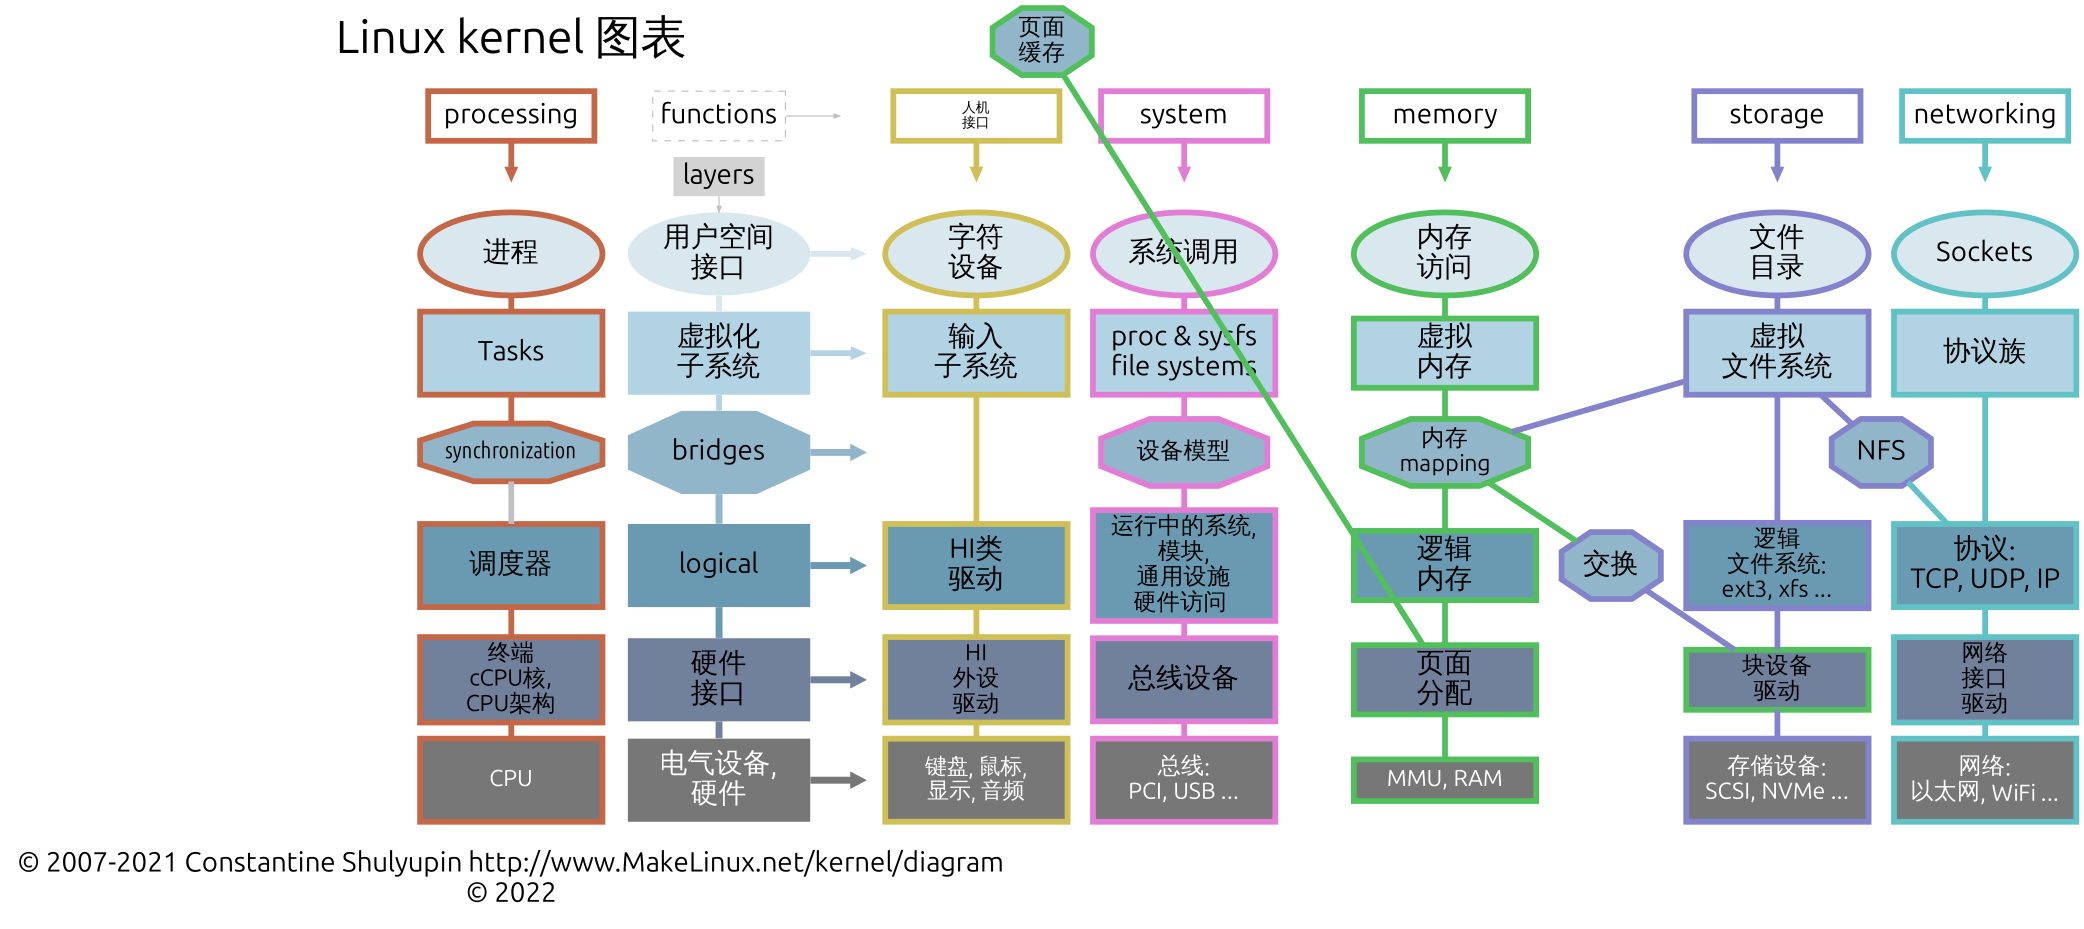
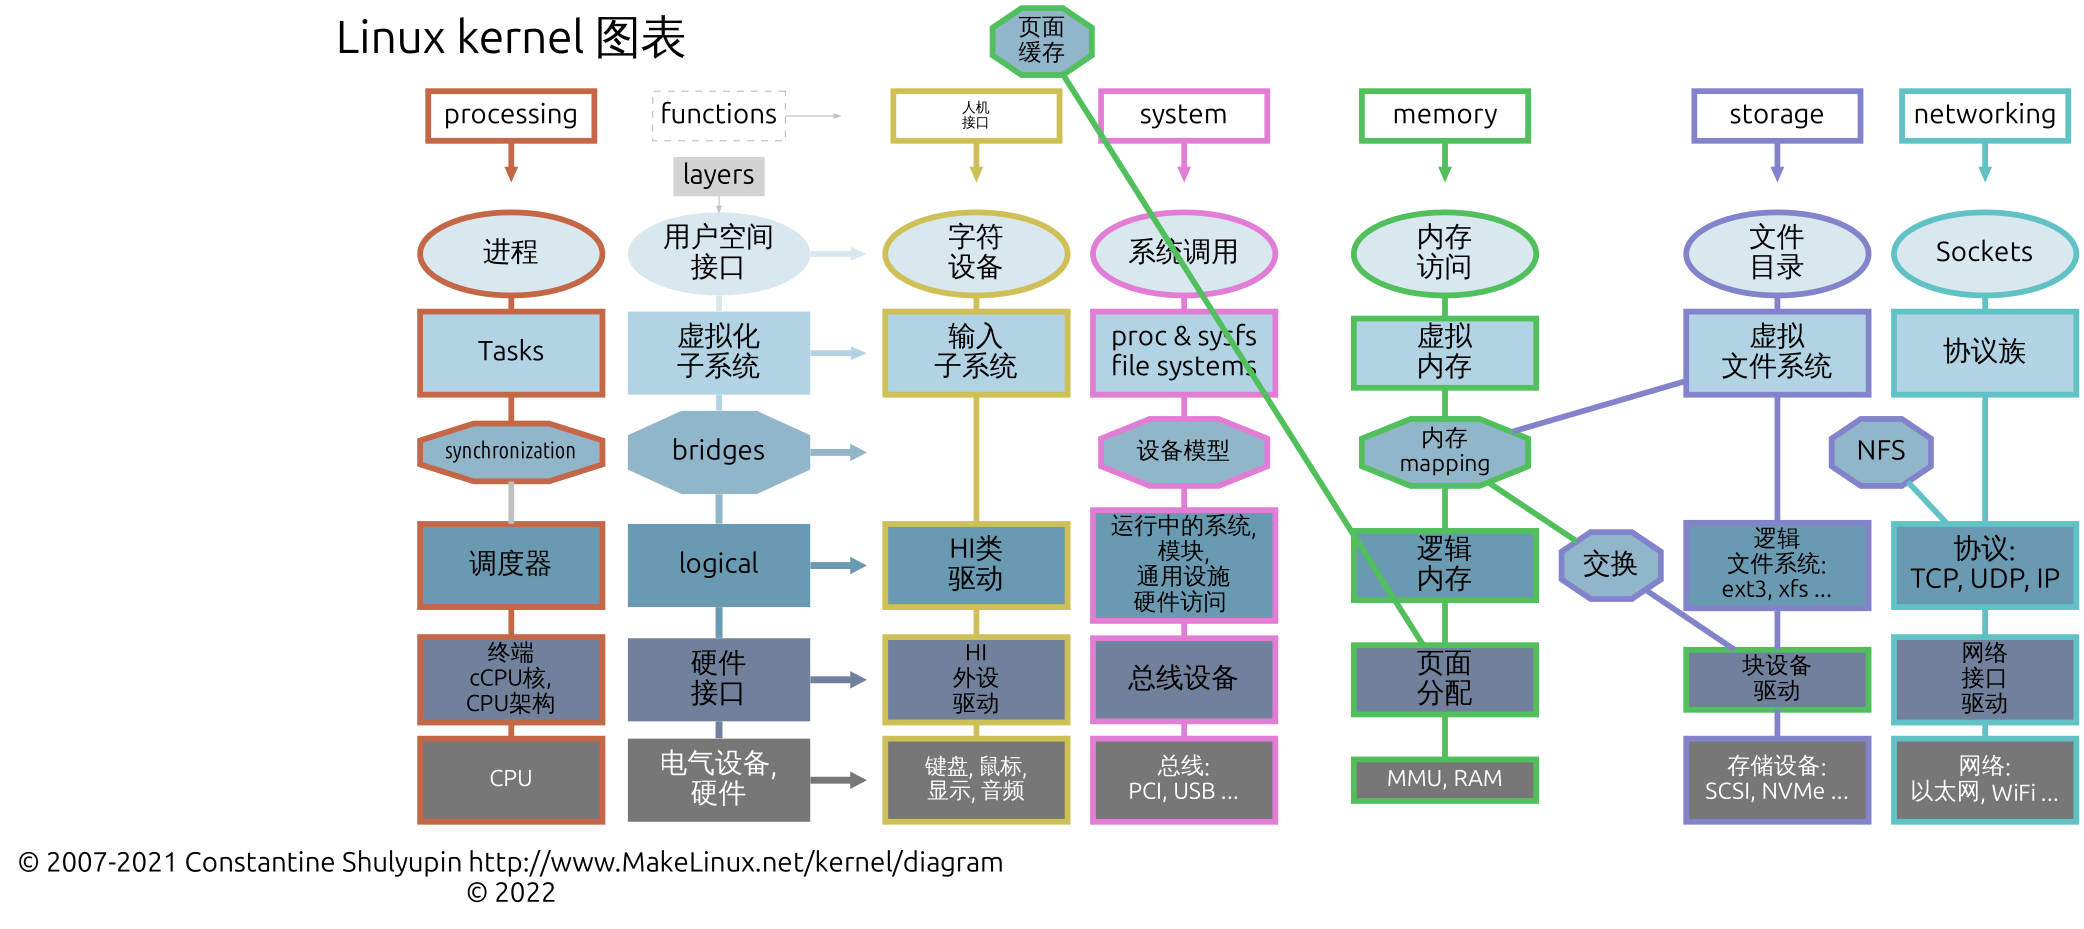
(1837, 410) -> none
